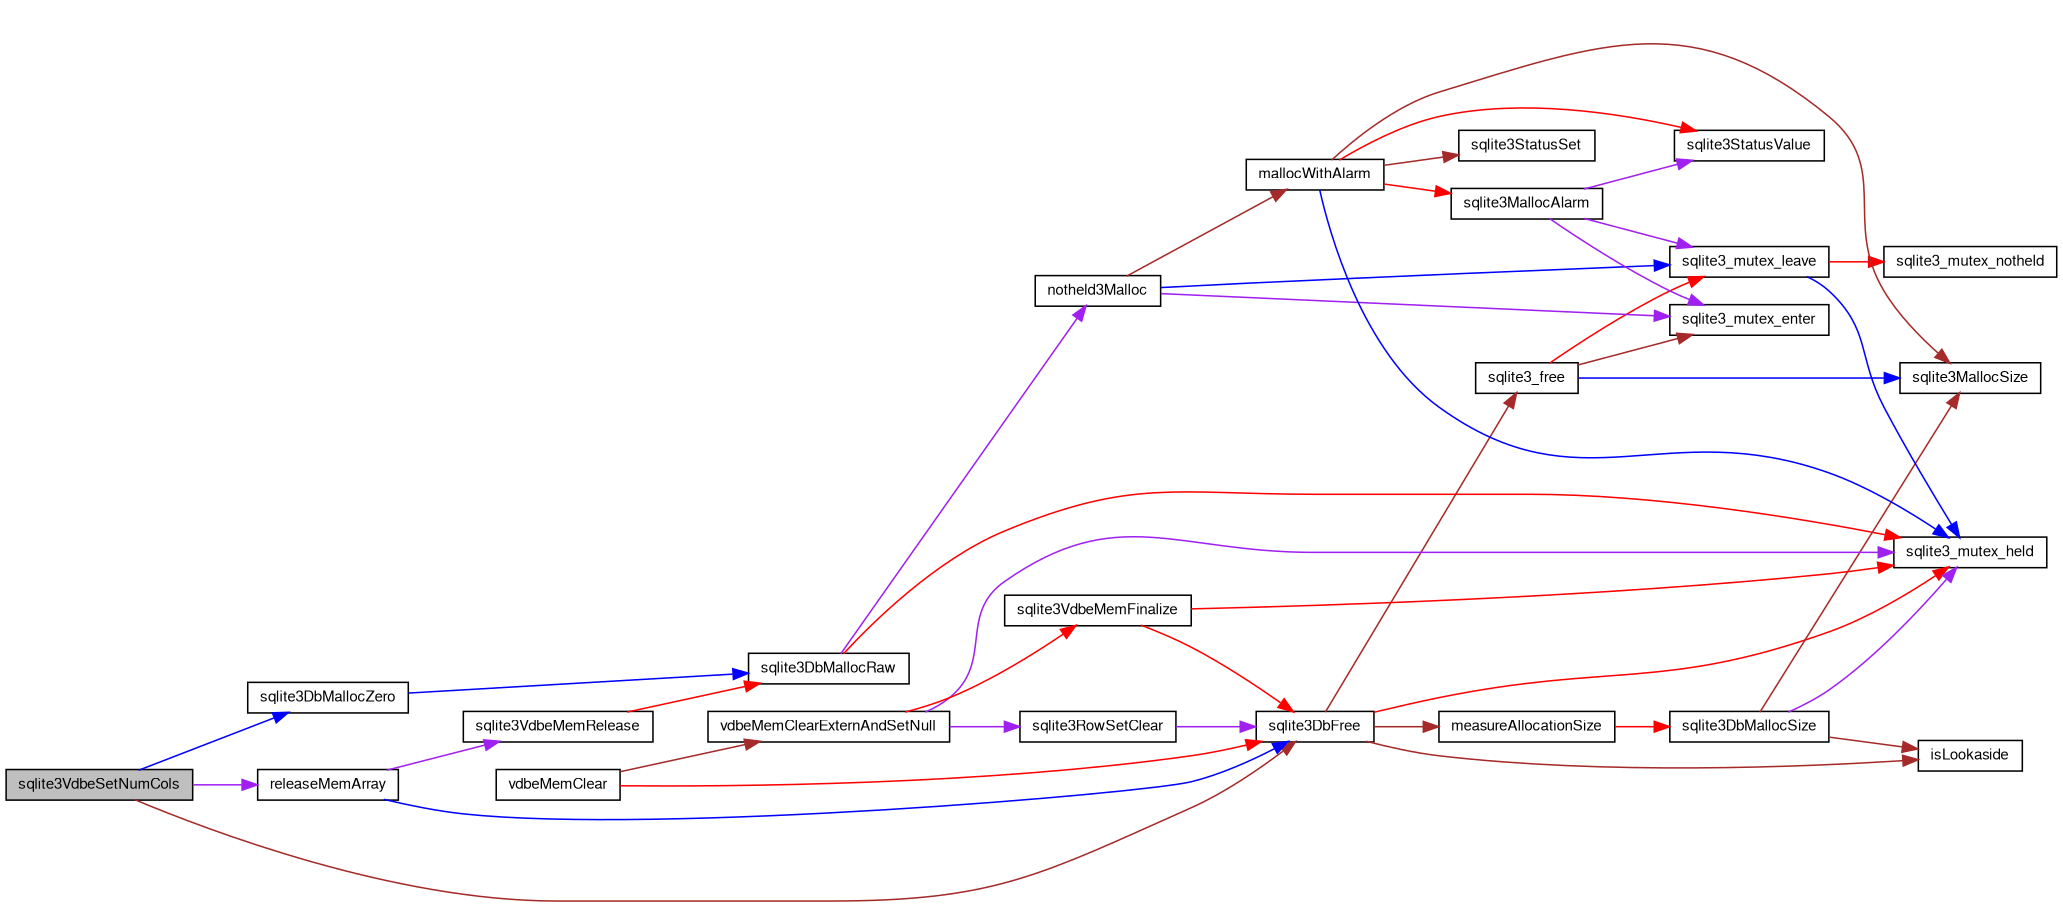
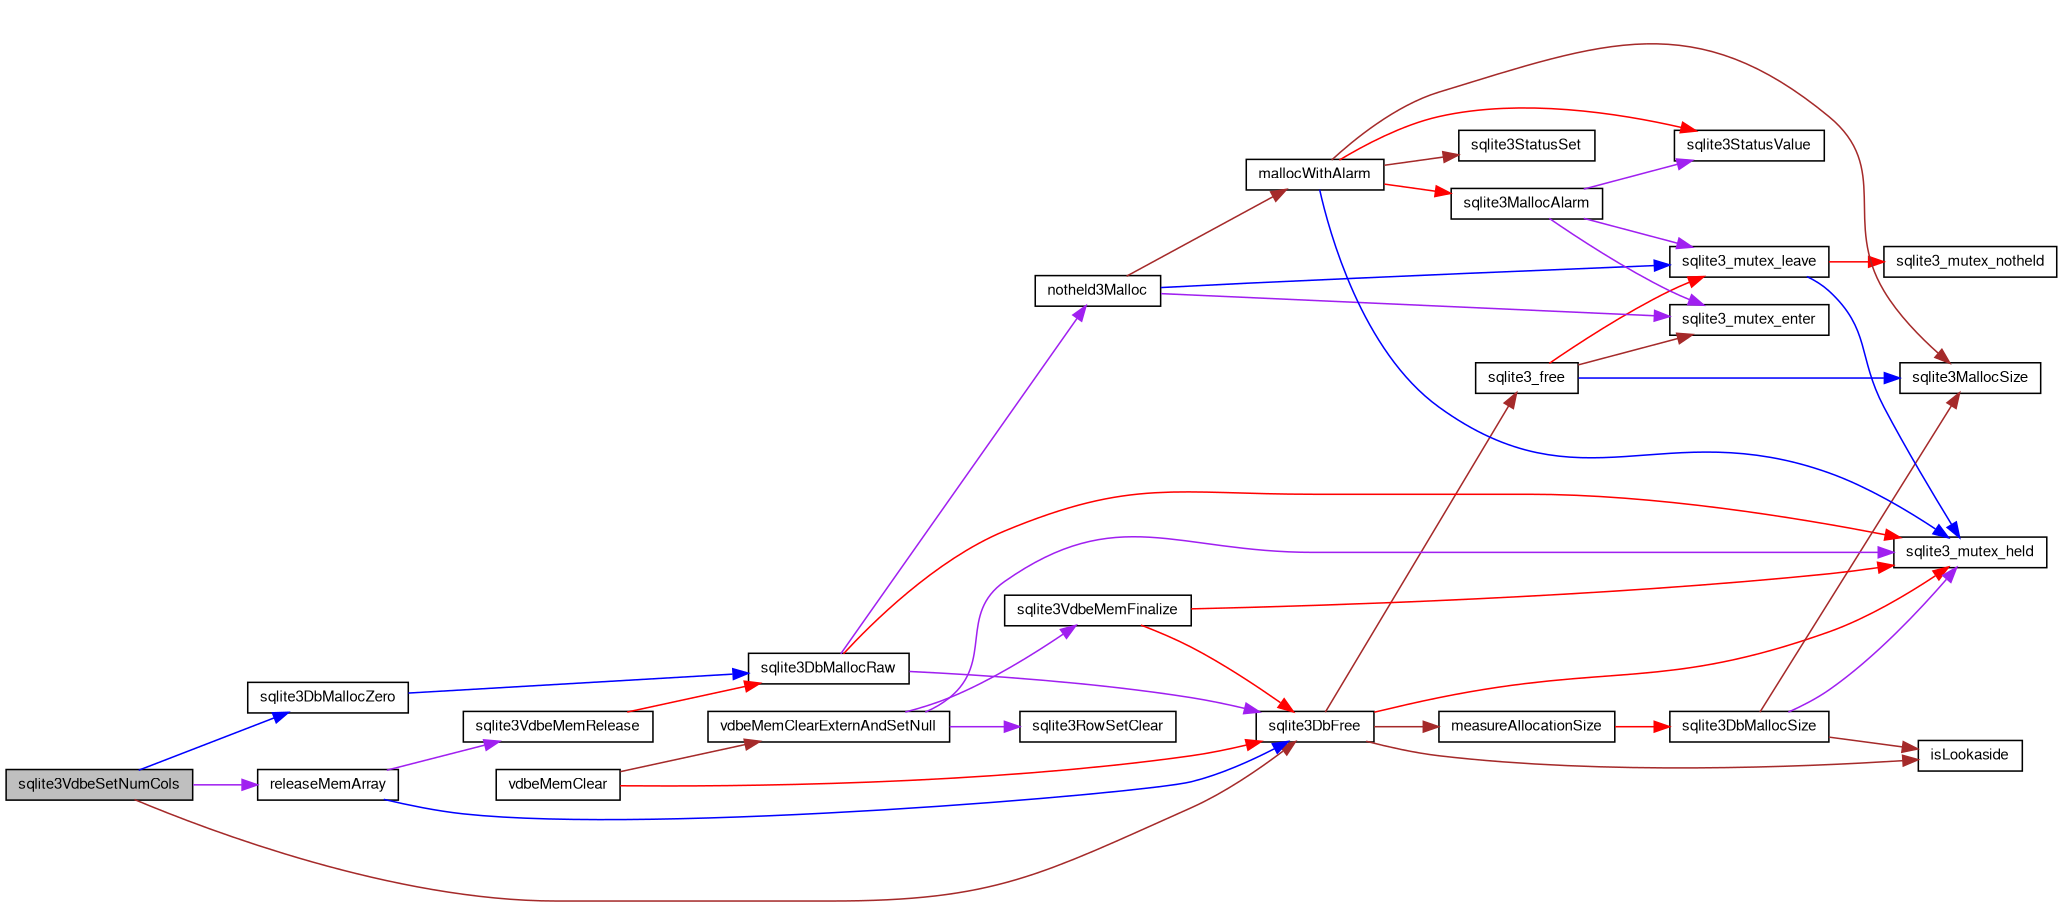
(987, 680) -> (976, 686)
(1208, 727) -> (1078, 684)
